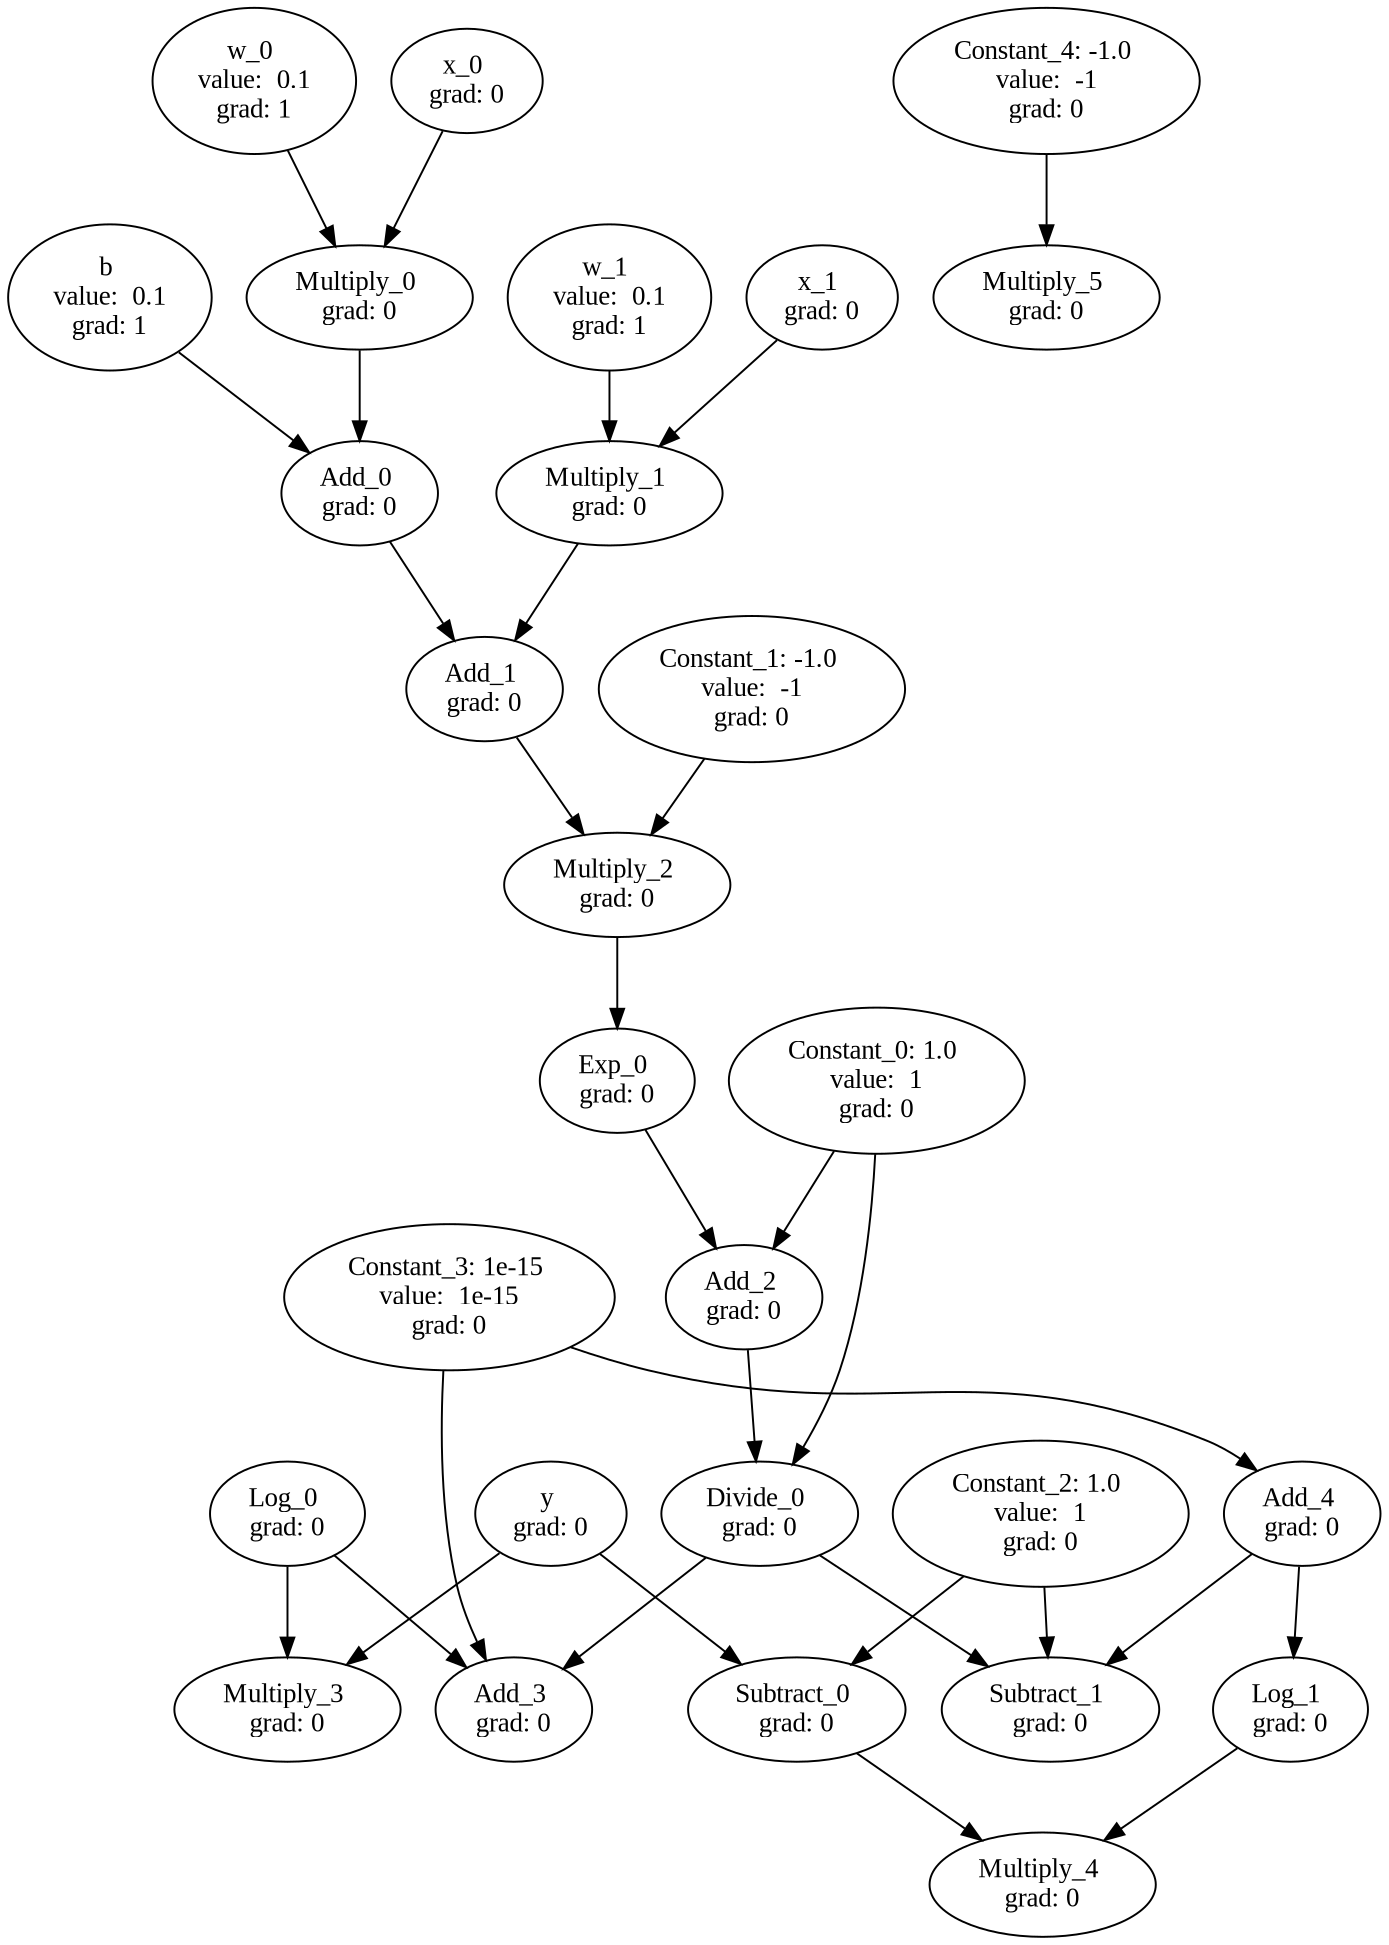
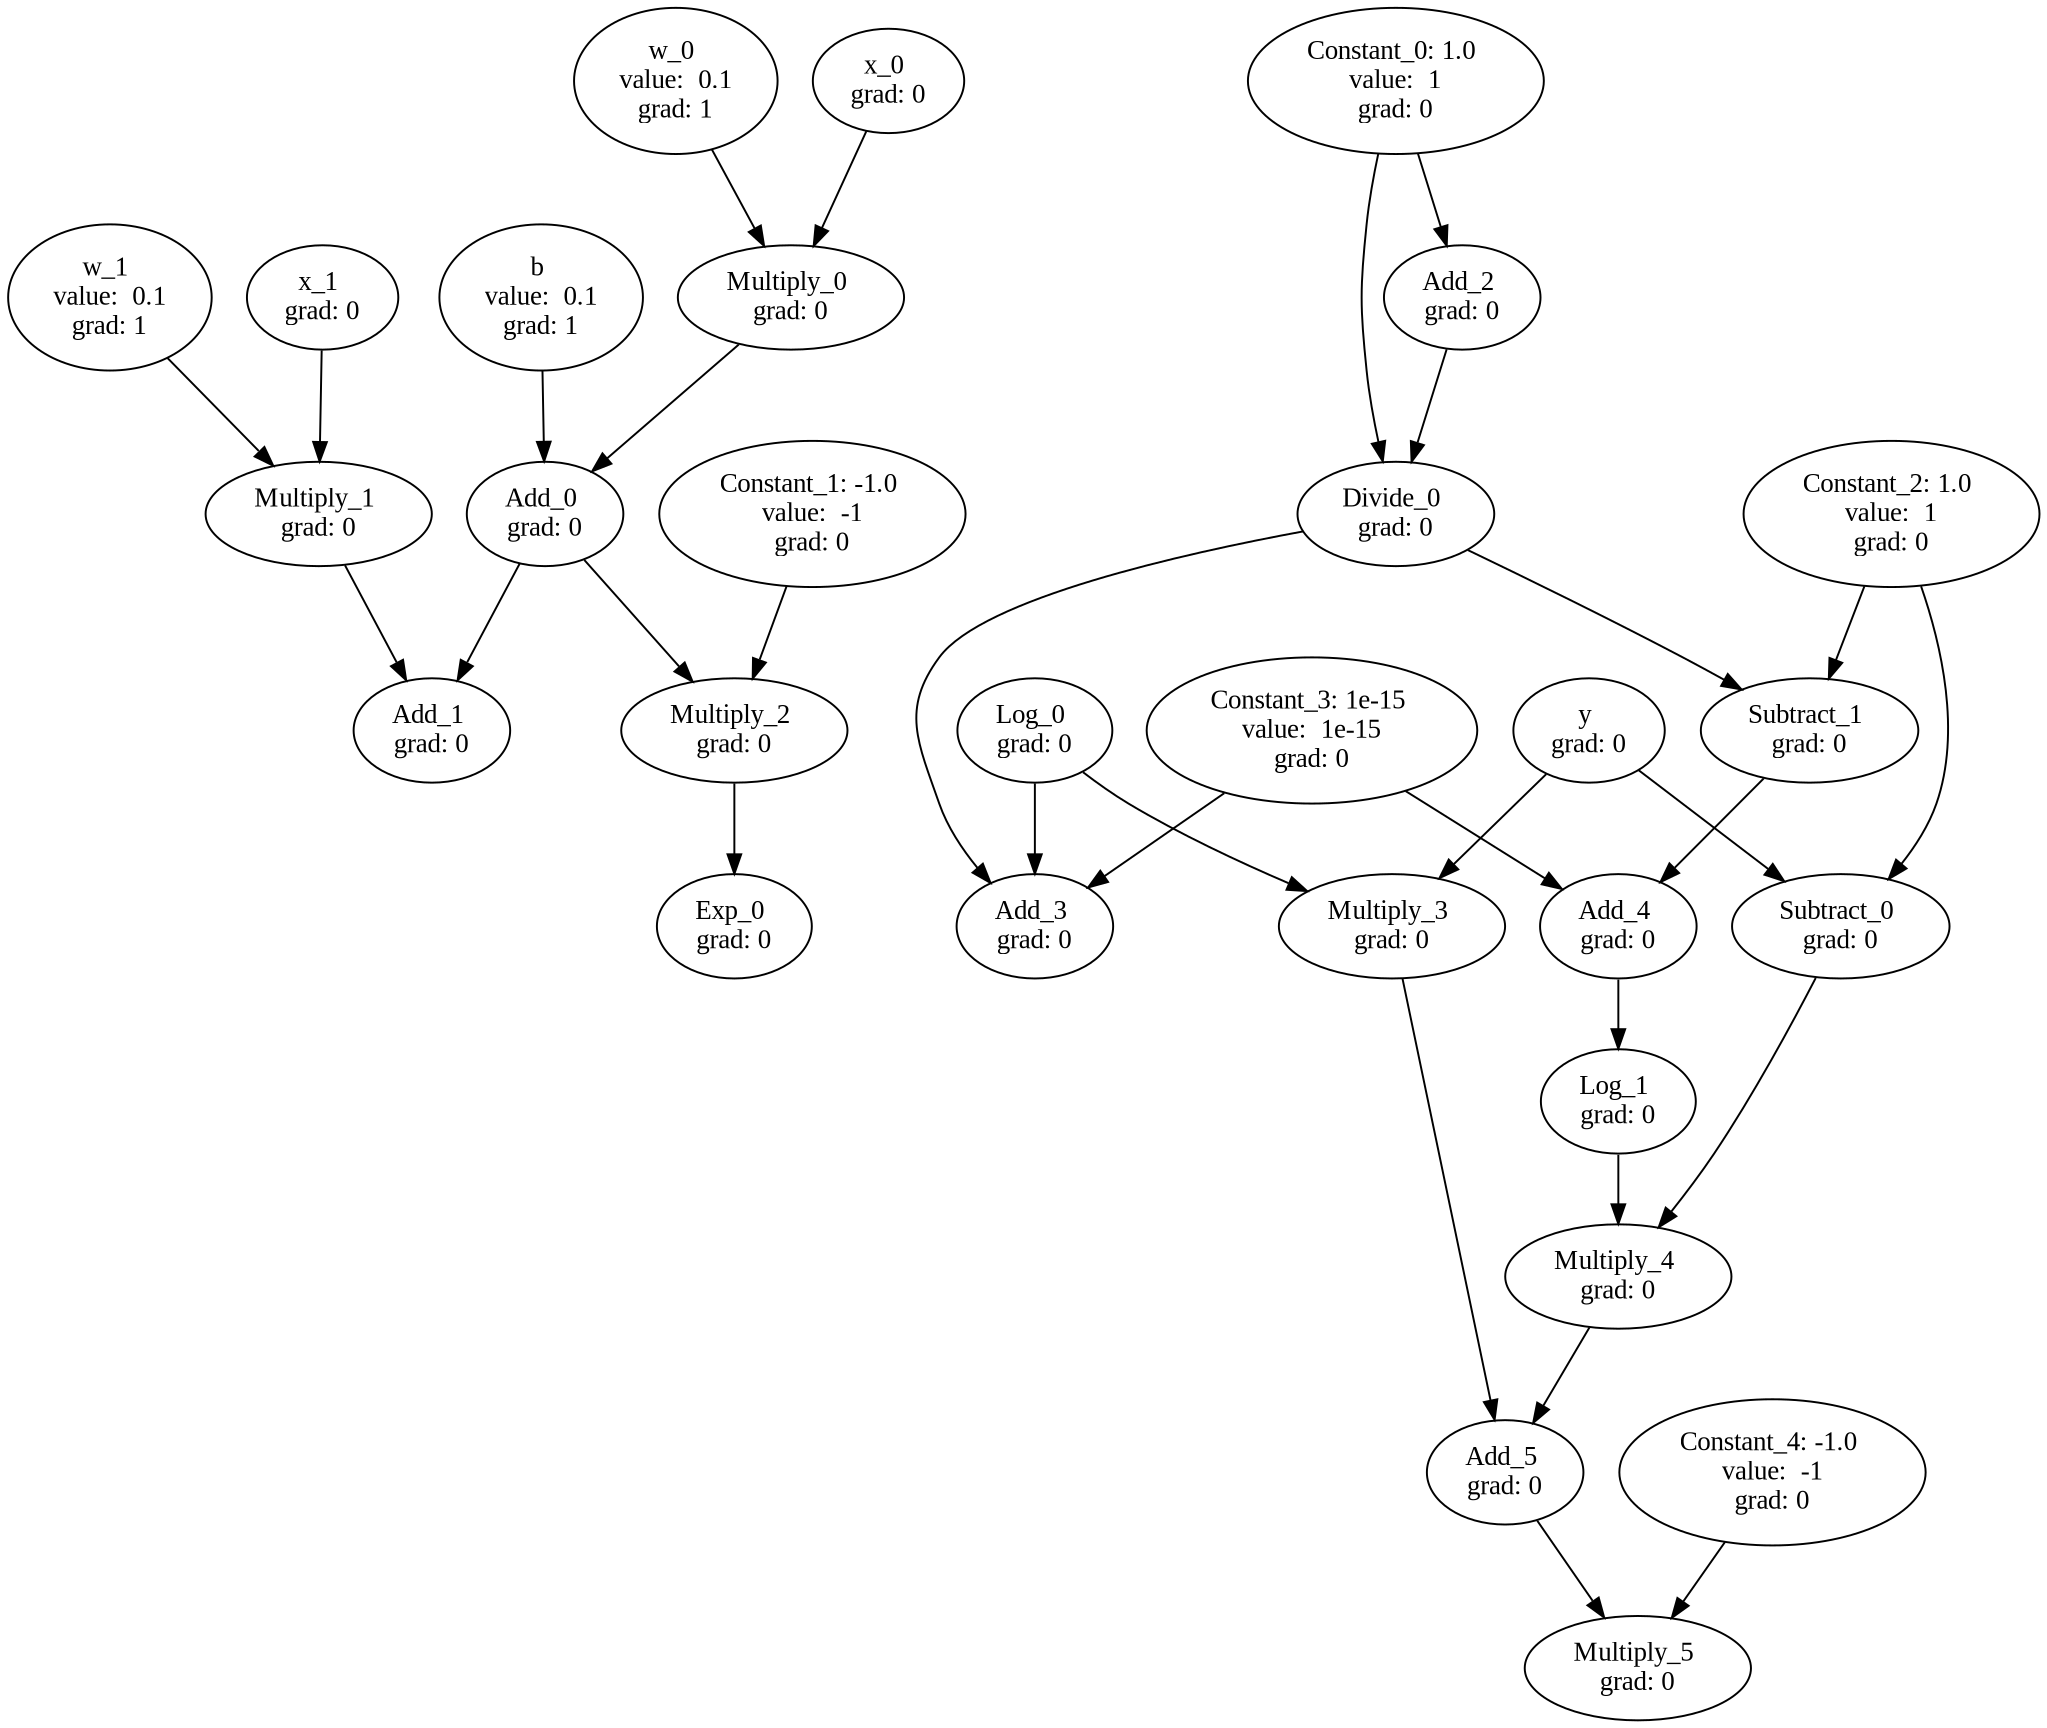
(544, 778) -> (632, 613)
(676, 1180) -> none
none -> (1505, 1472)
(1187, 1603) -> (1724, 819)
